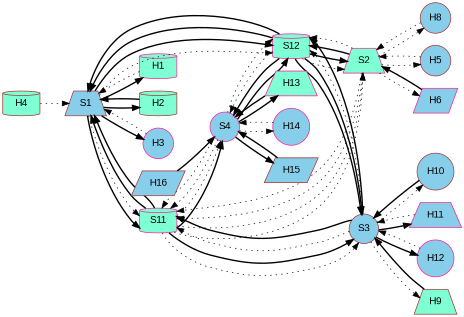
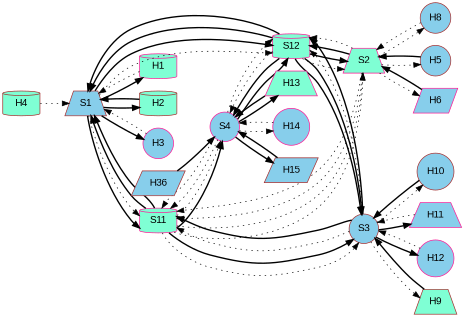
(403, 56) -> (403, 56)
(158, 183) -> (158, 183)
